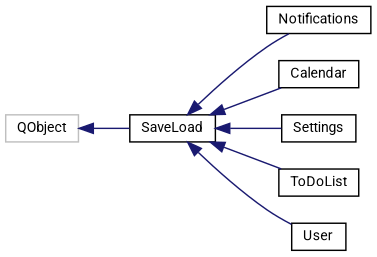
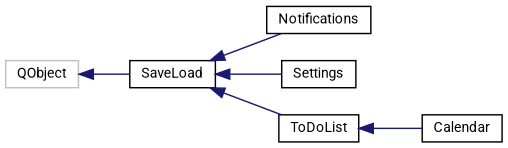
(253, 99) -> (398, 128)
(319, 237) -> none
